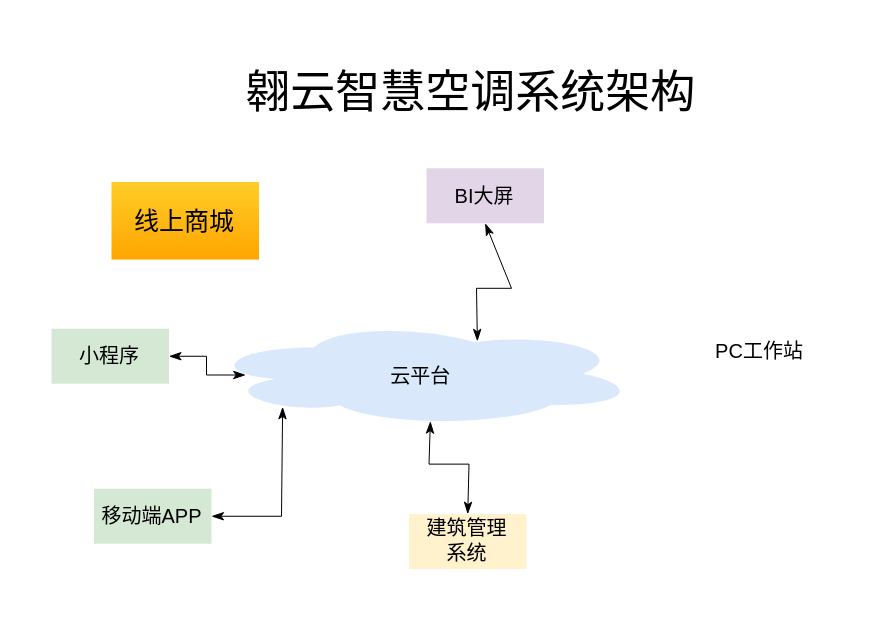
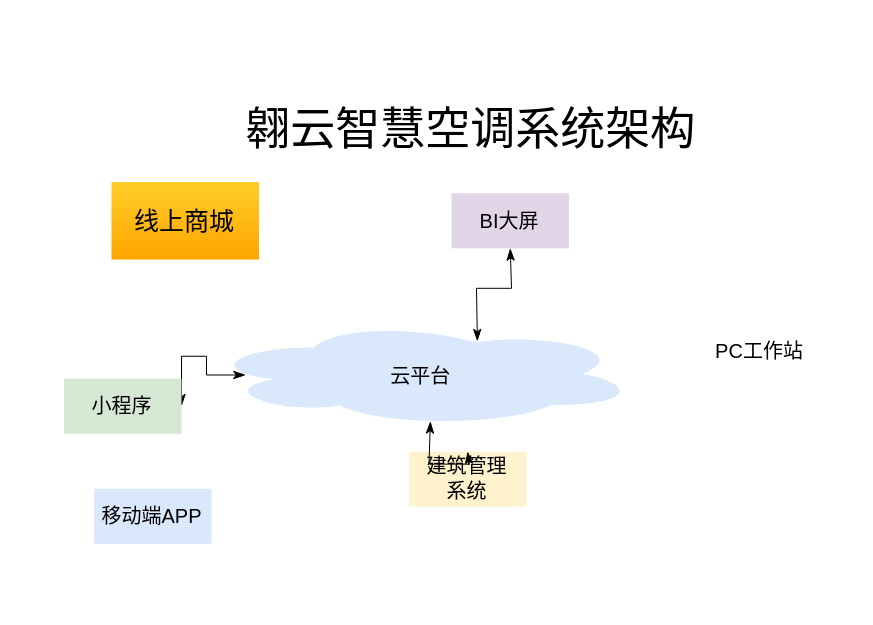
(496, 76) -> (496, 114)
(485, 196) -> (510, 221)
(110, 356) -> (123, 406)
(281, 497) -> none
(153, 516) -> (153, 516)
(468, 542) -> (468, 479)
